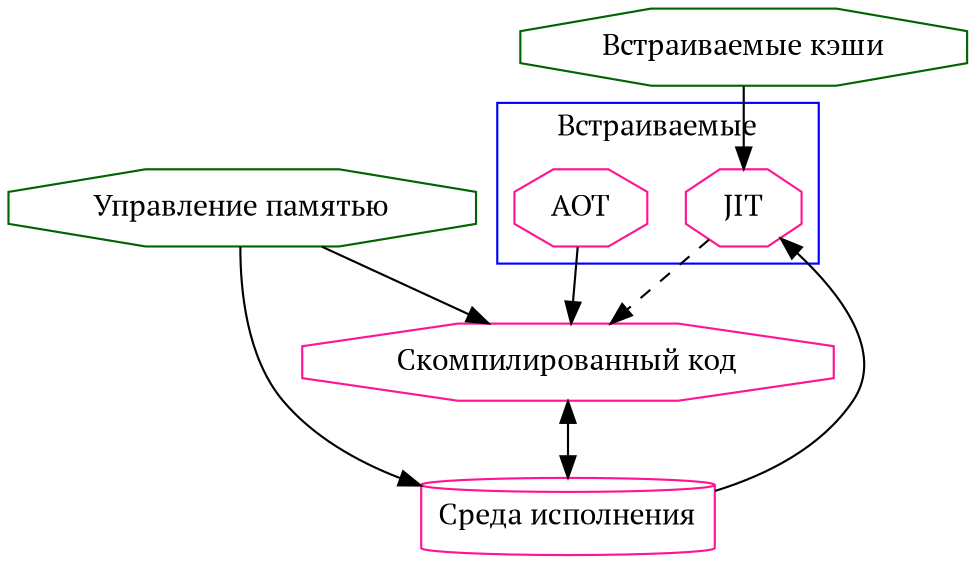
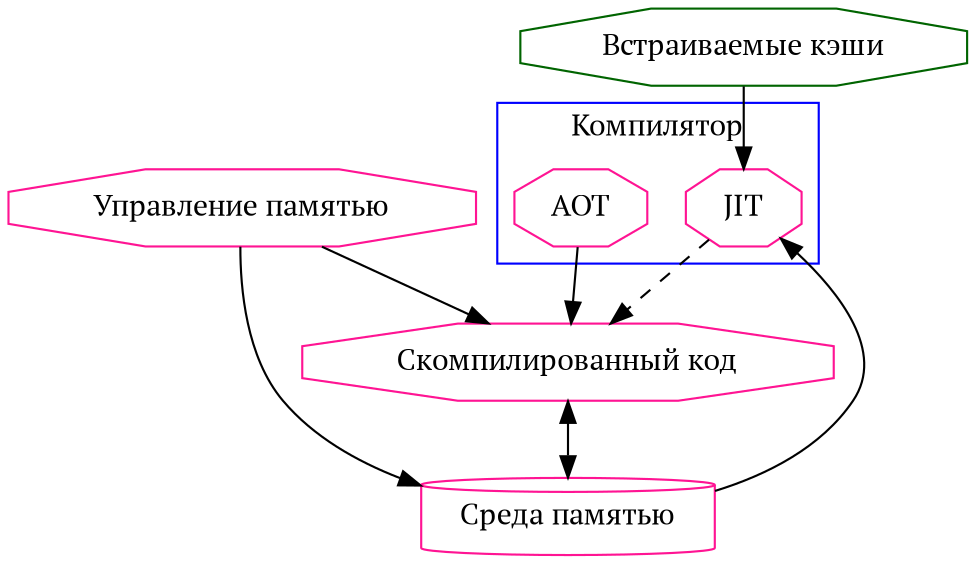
(658, 128) -> (658, 128)
(242, 208) -> (242, 208)
(568, 516) -> (568, 516)
